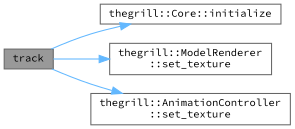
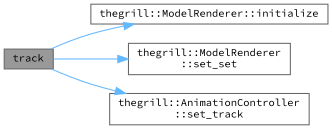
(191, 14) -> (209, 14)
(191, 59) -> (209, 59)
(191, 109) -> (209, 109)
